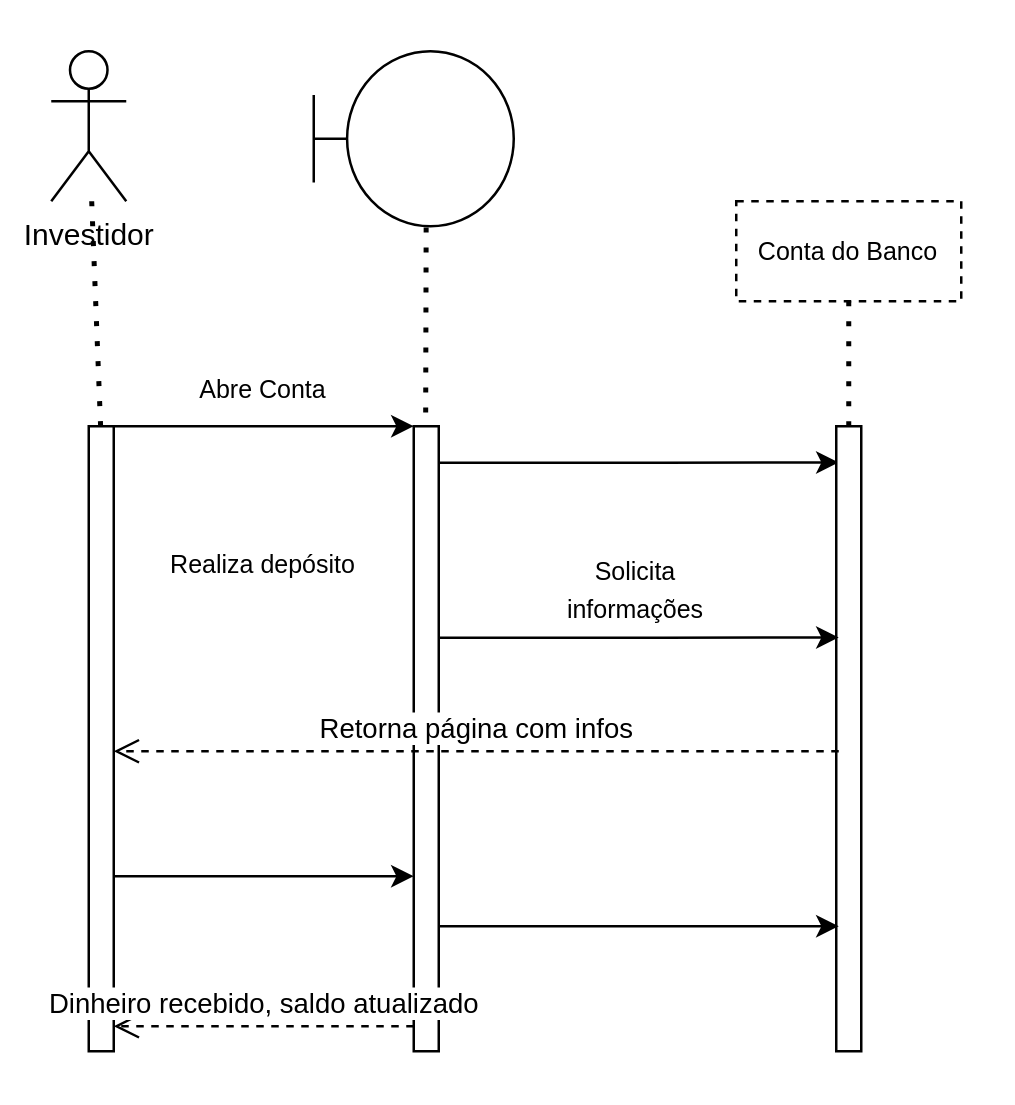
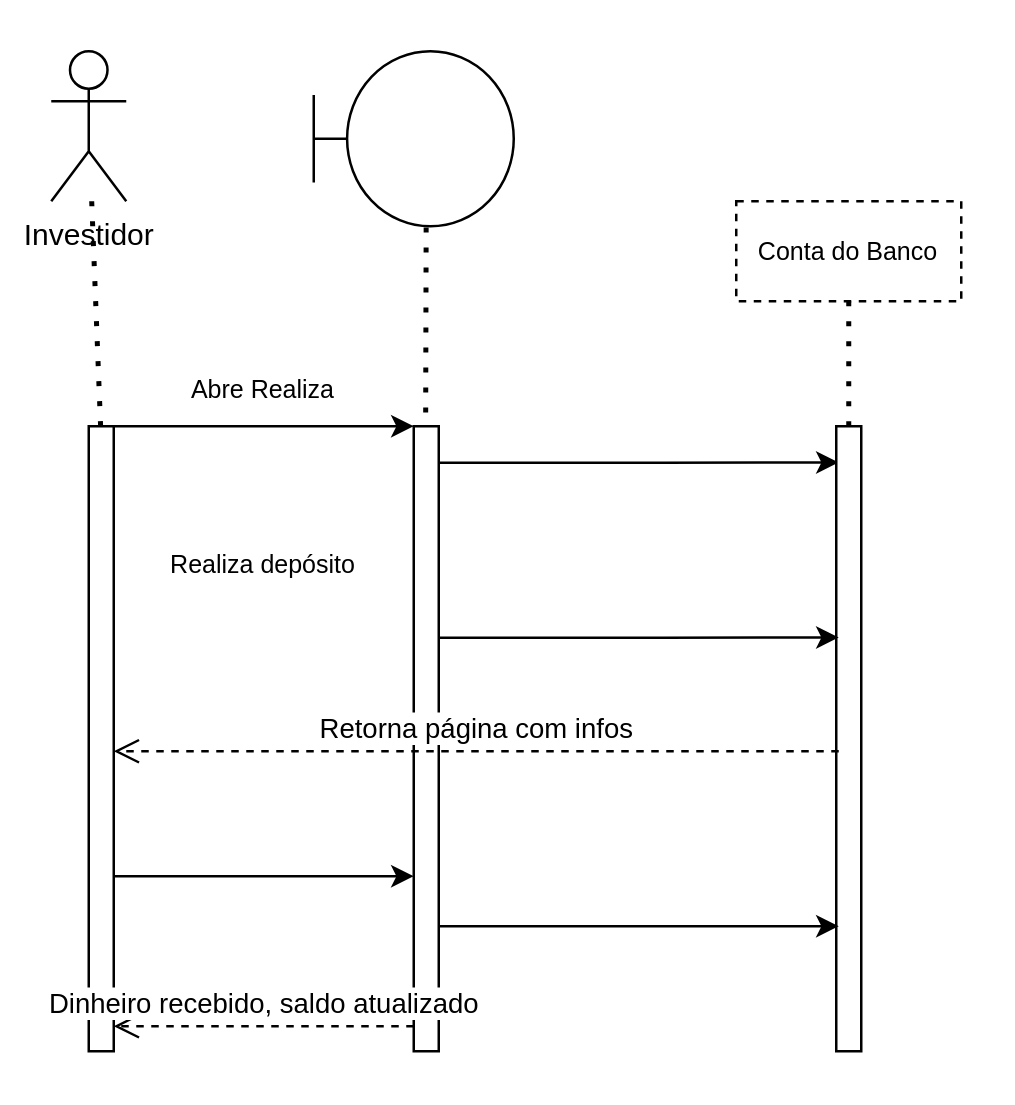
(264, 389) -> (264, 389)
(636, 589) -> none
